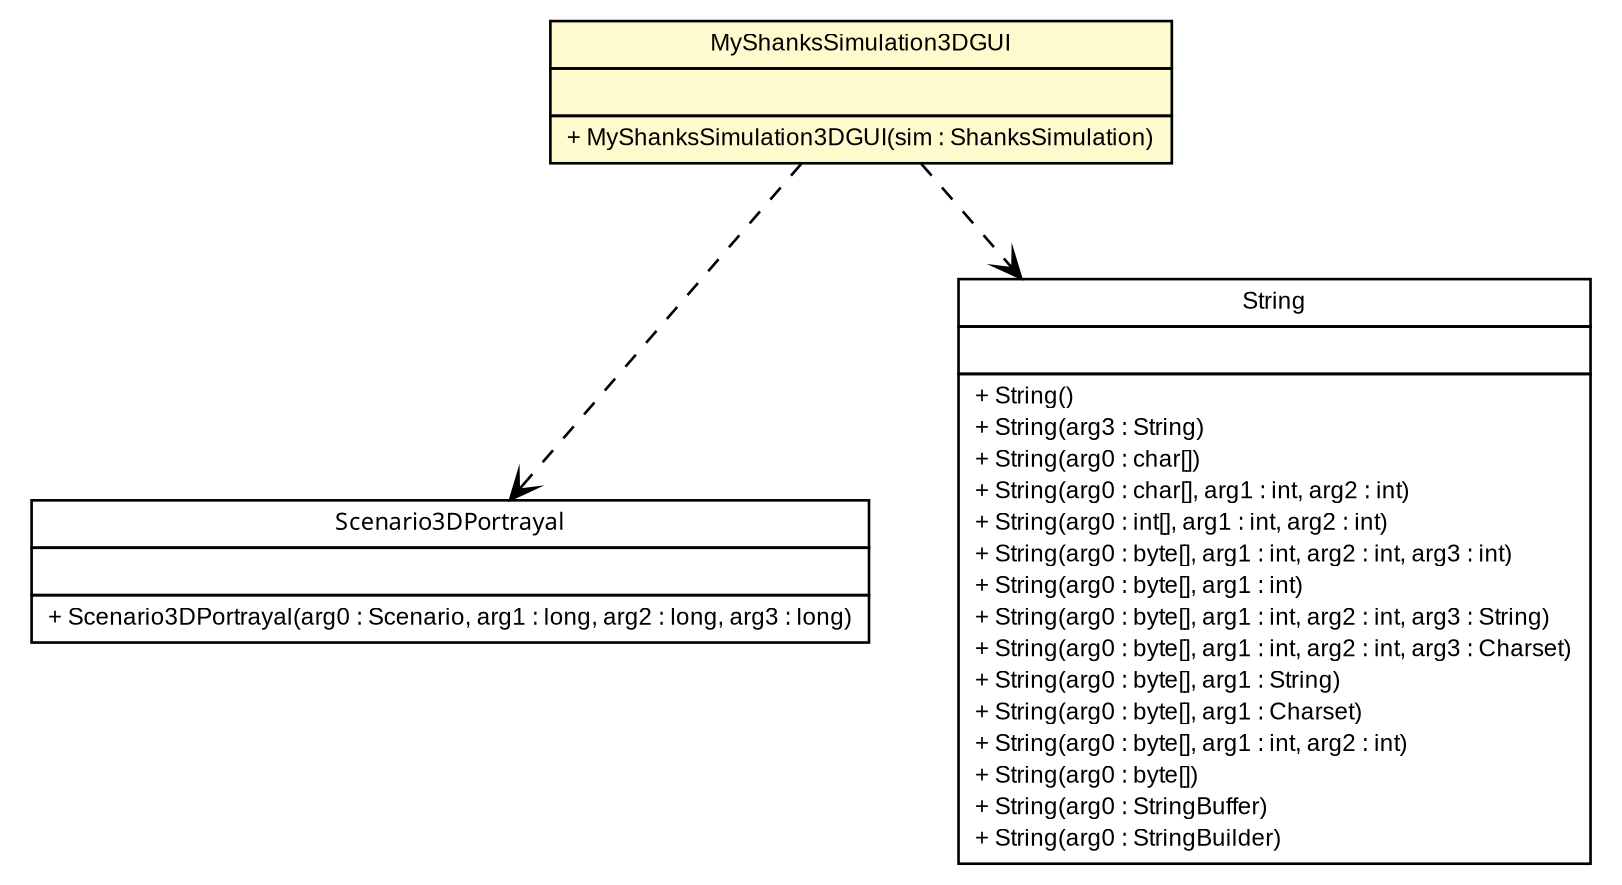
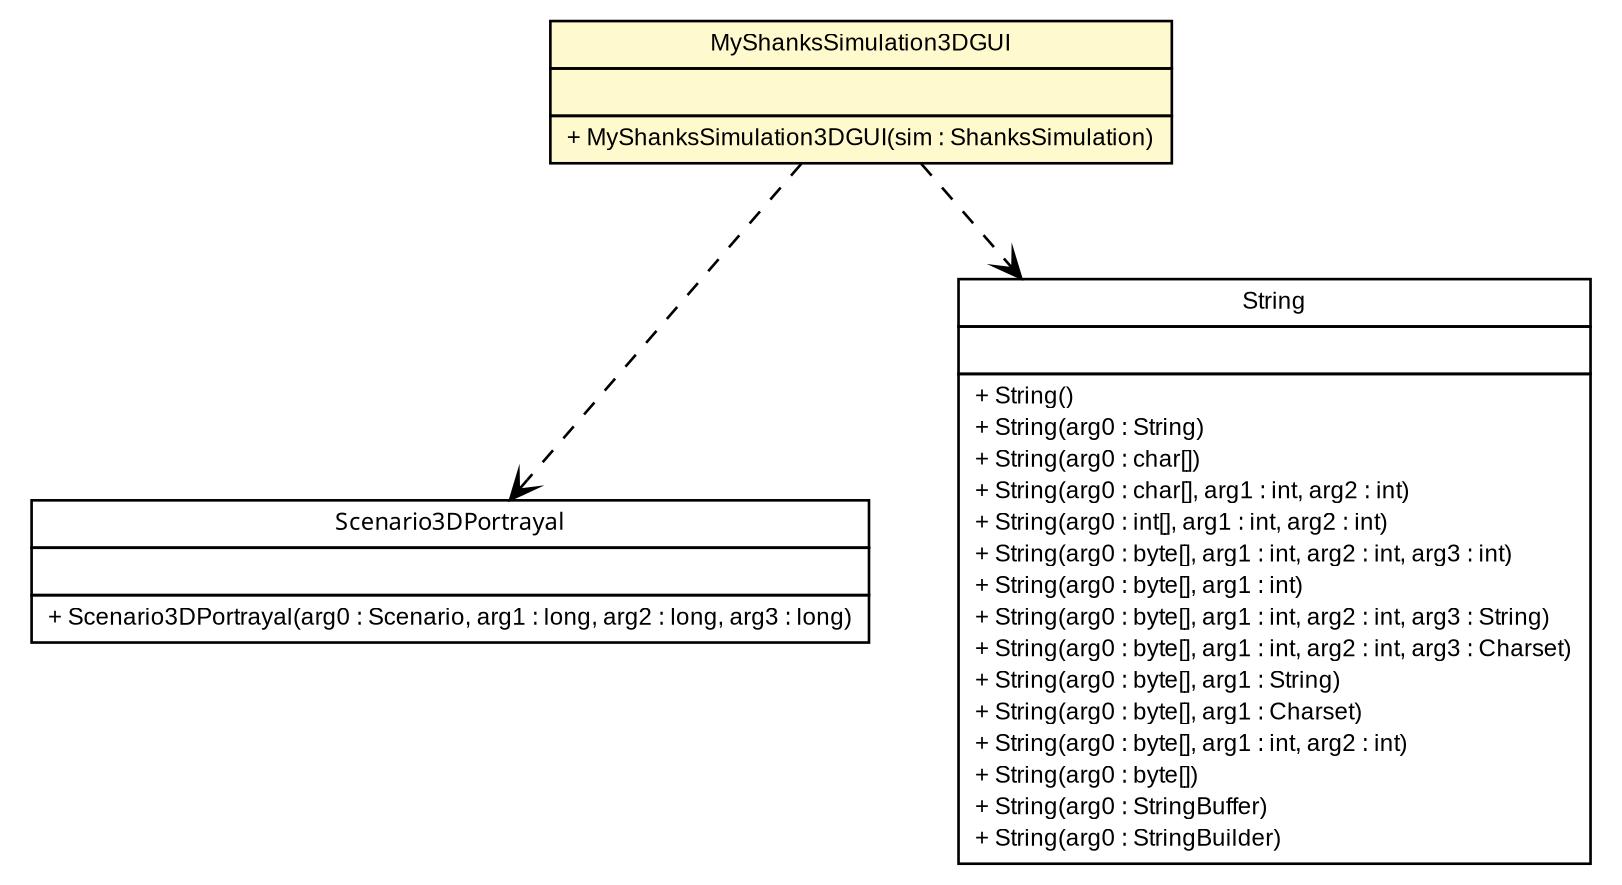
(1090, 428) -> (1090, 428)
